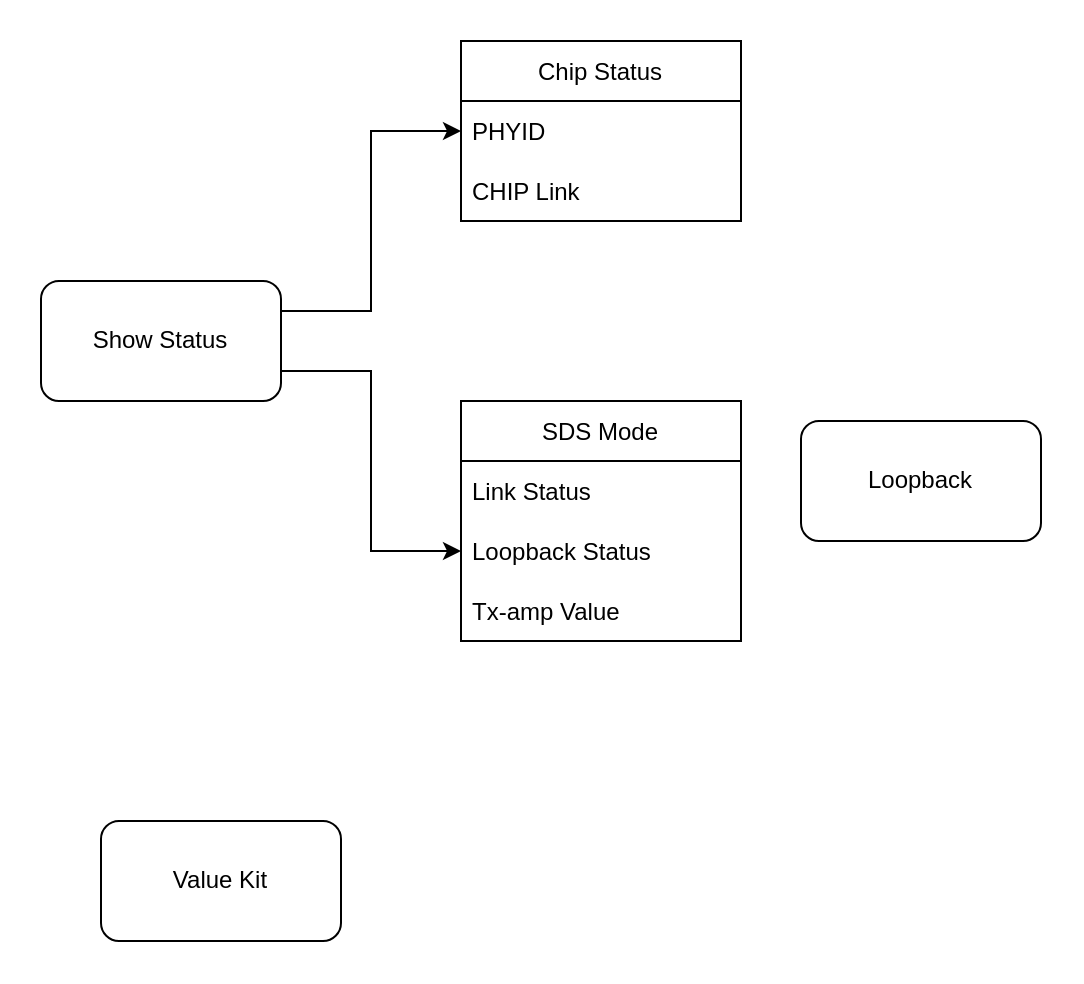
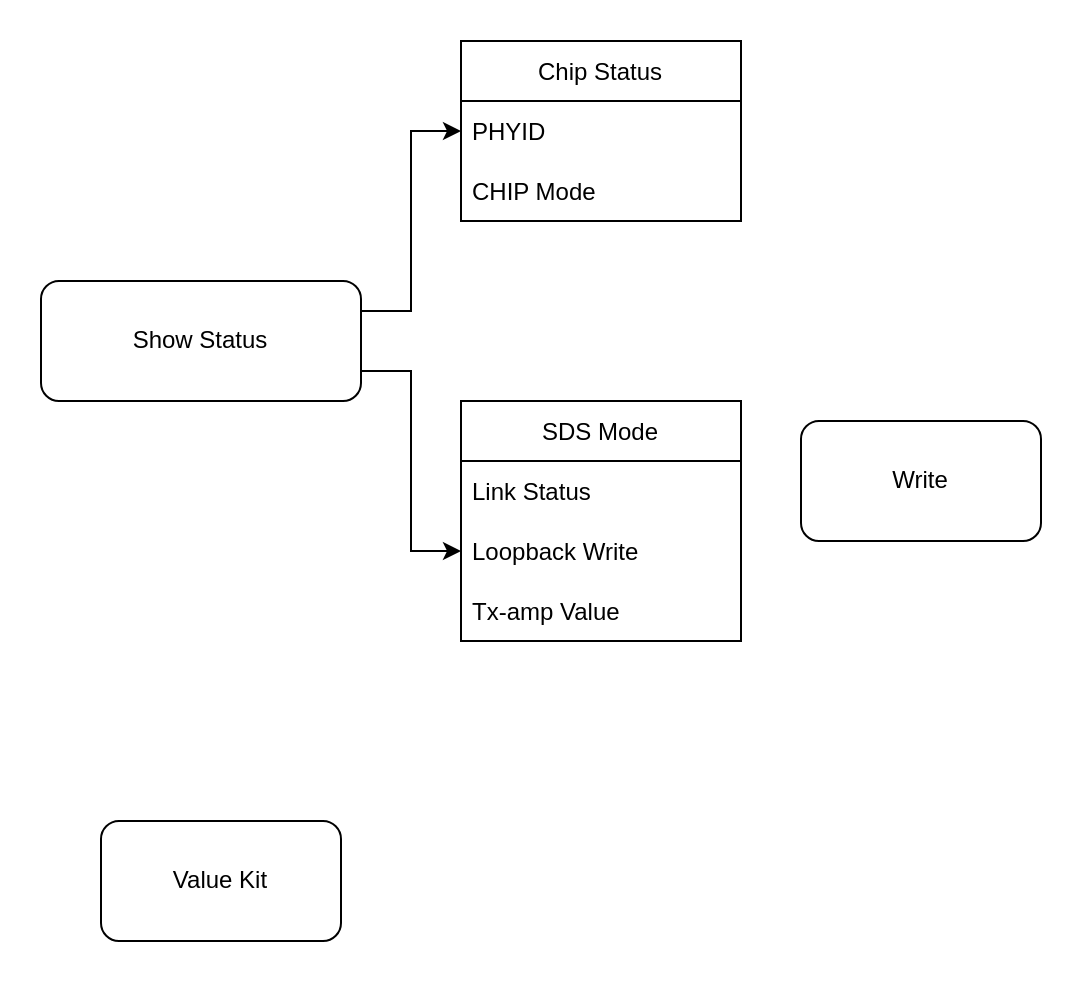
(526, 192) -> (529, 192)
(161, 341) -> (201, 341)
(921, 481) -> (921, 481)
(570, 552) -> (560, 552)
